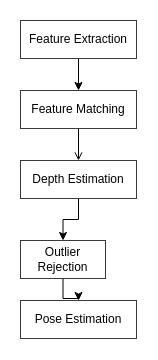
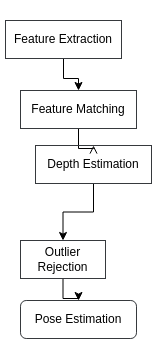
(79, 40) -> (64, 40)
(79, 180) -> (94, 165)
(79, 320) -> (79, 320)
